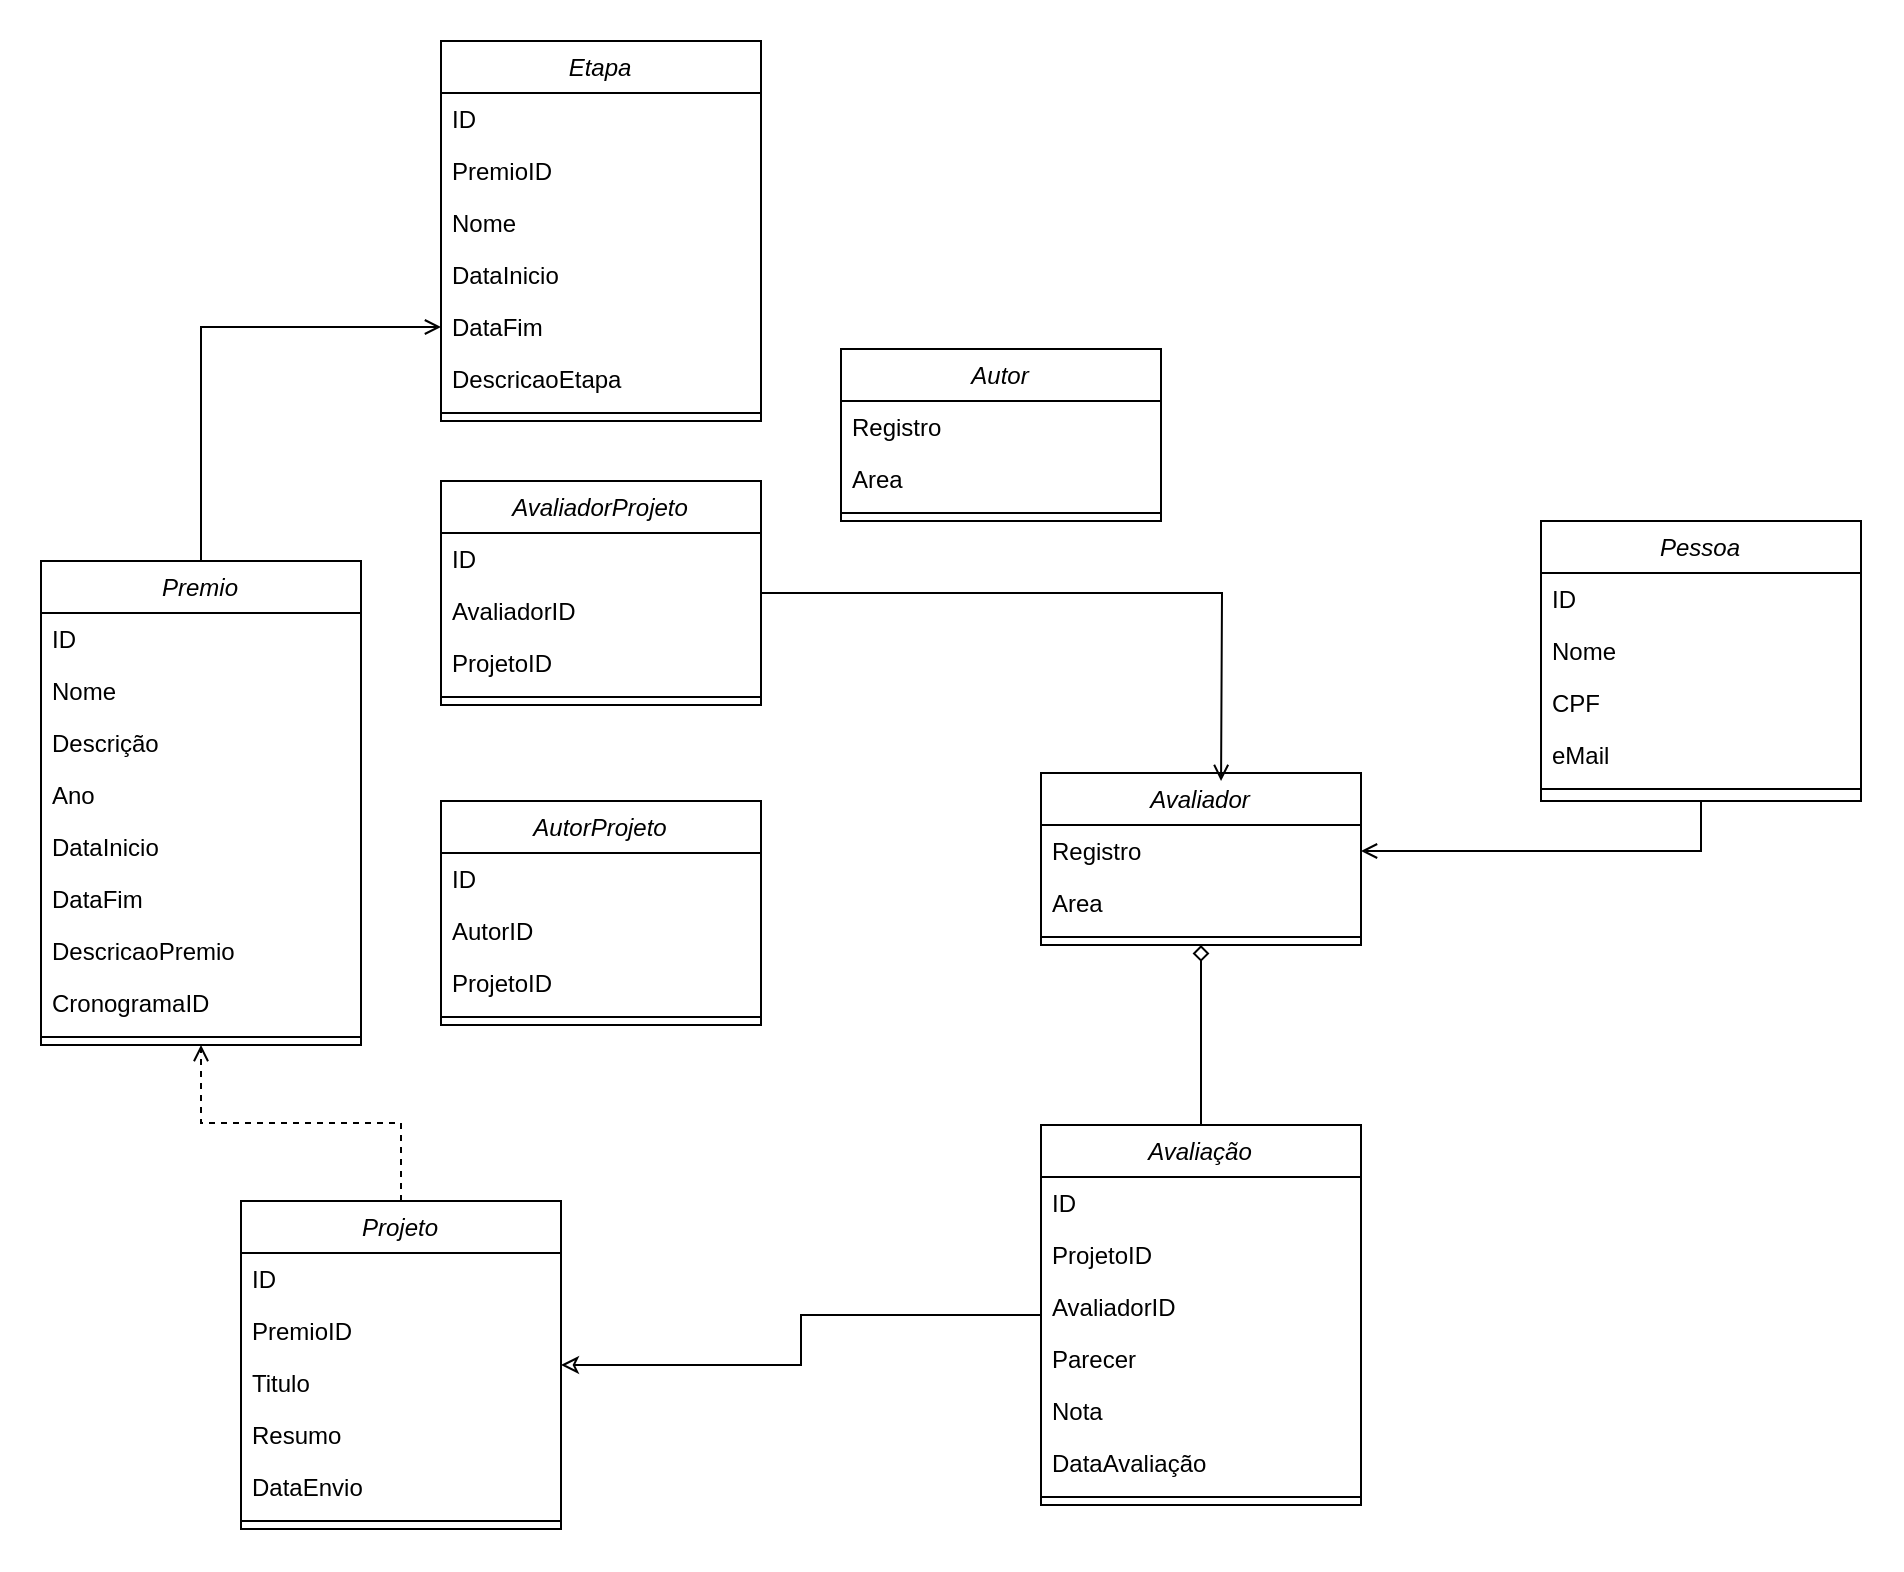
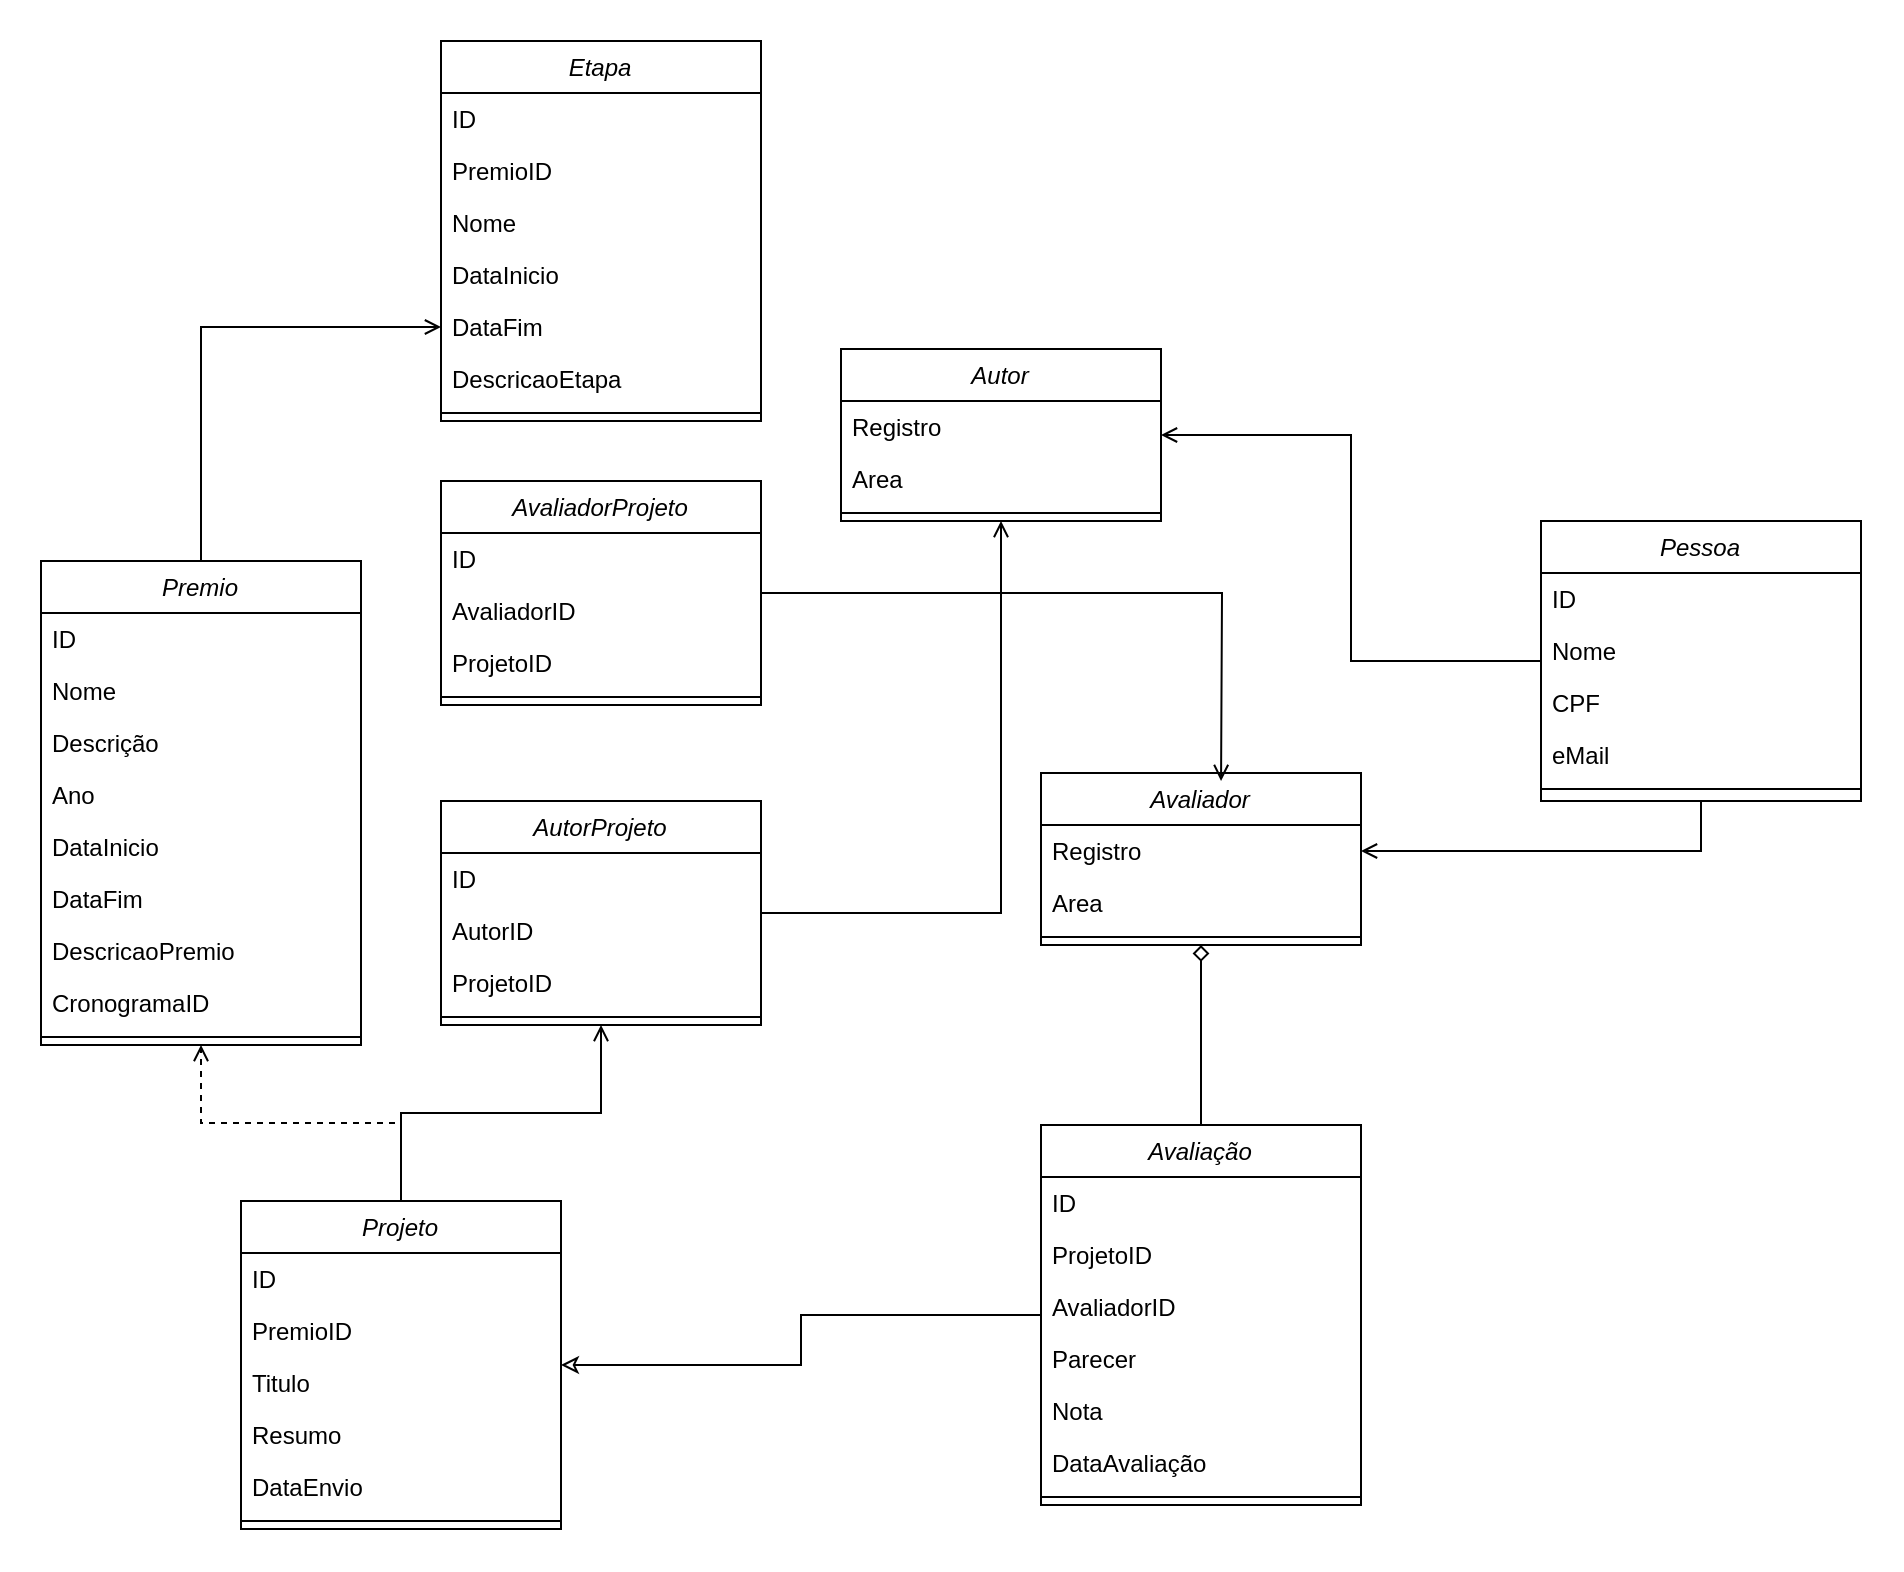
none -> (1351, 549)
none -> (1001, 838)
none -> (539, 1113)
